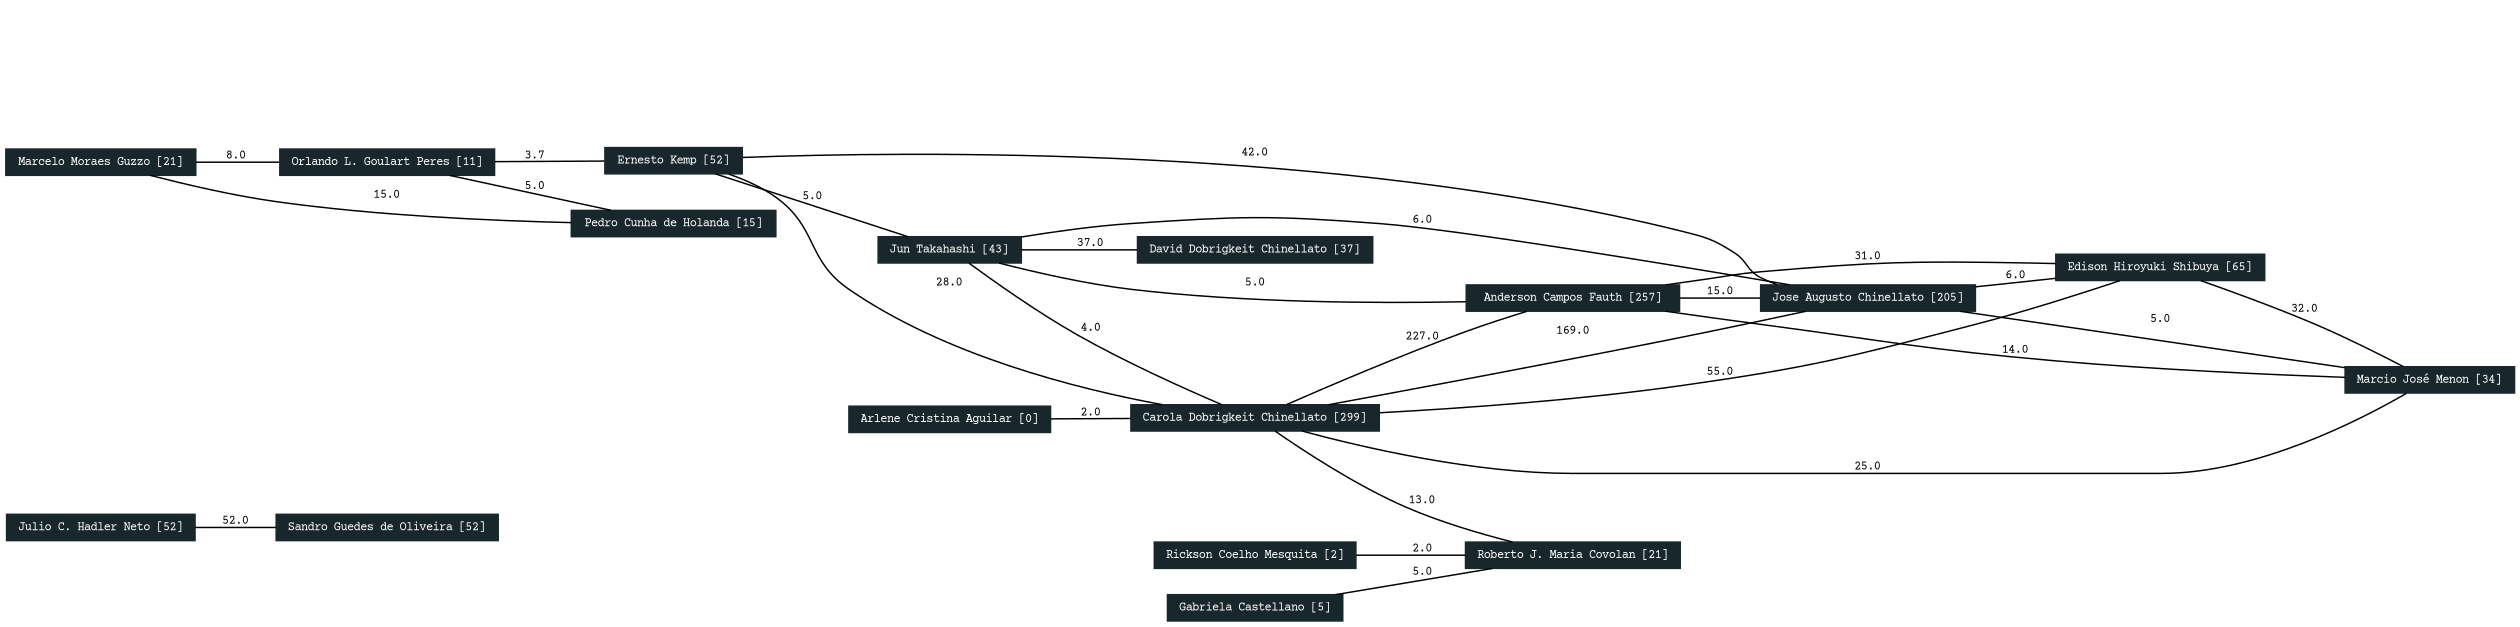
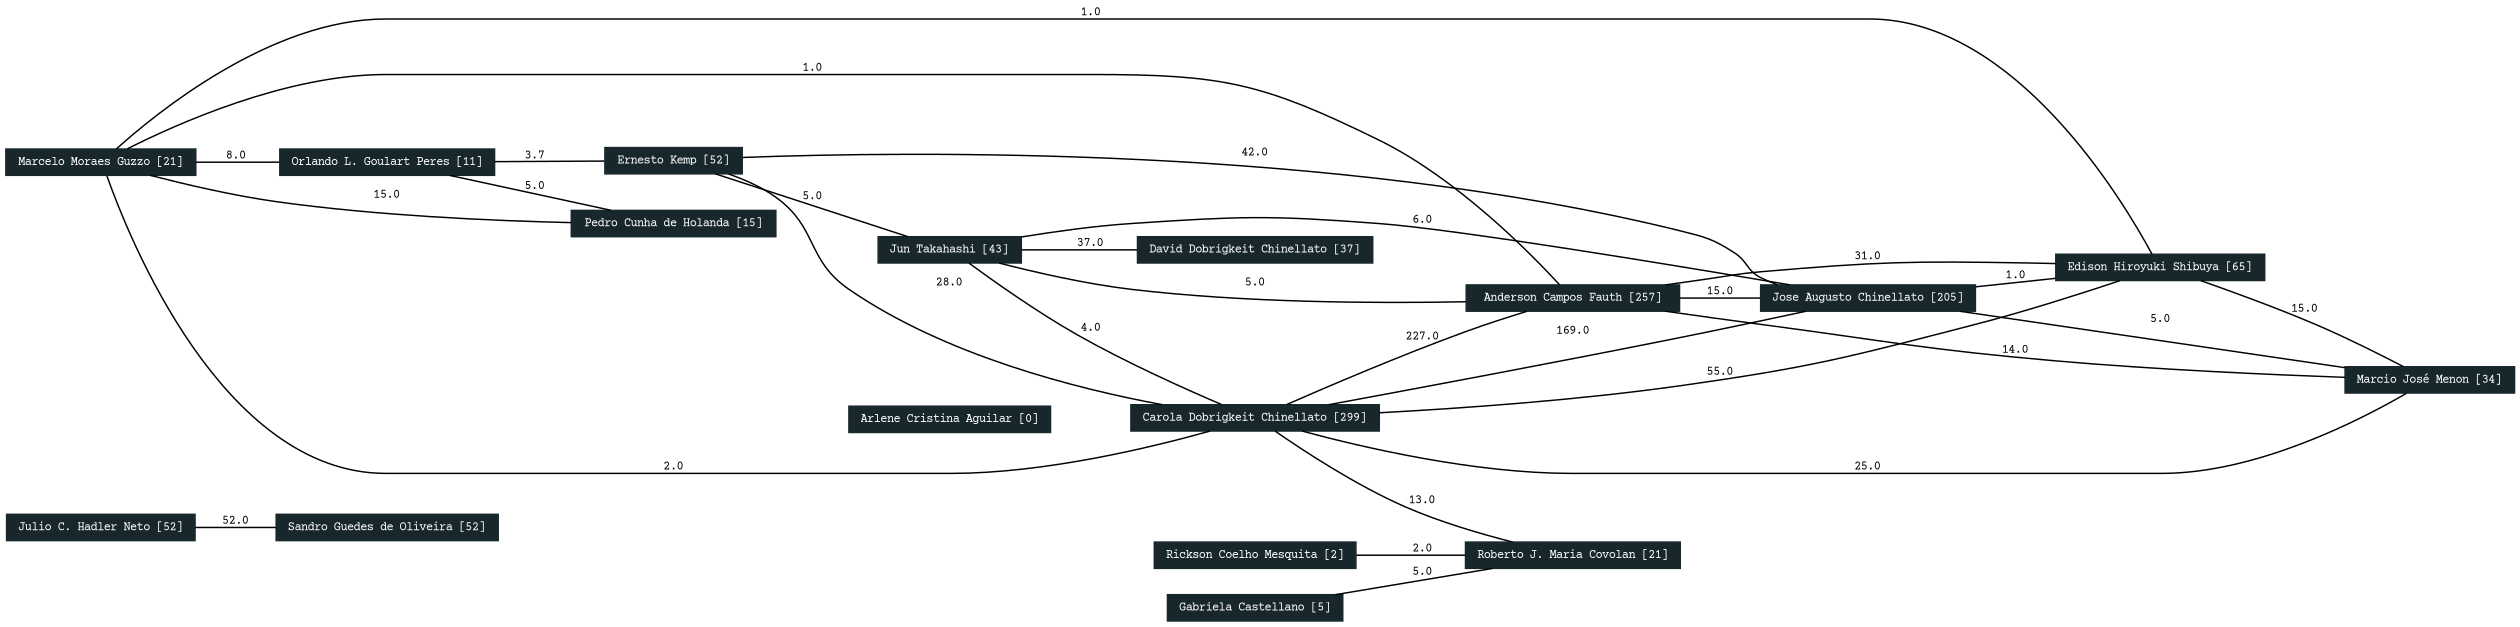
none -> (1167, 19)
none -> (869, 75)
(2016, 275) -> (2016, 275)
(2305, 309) -> (2305, 309)
(1091, 419) -> (584, 473)
